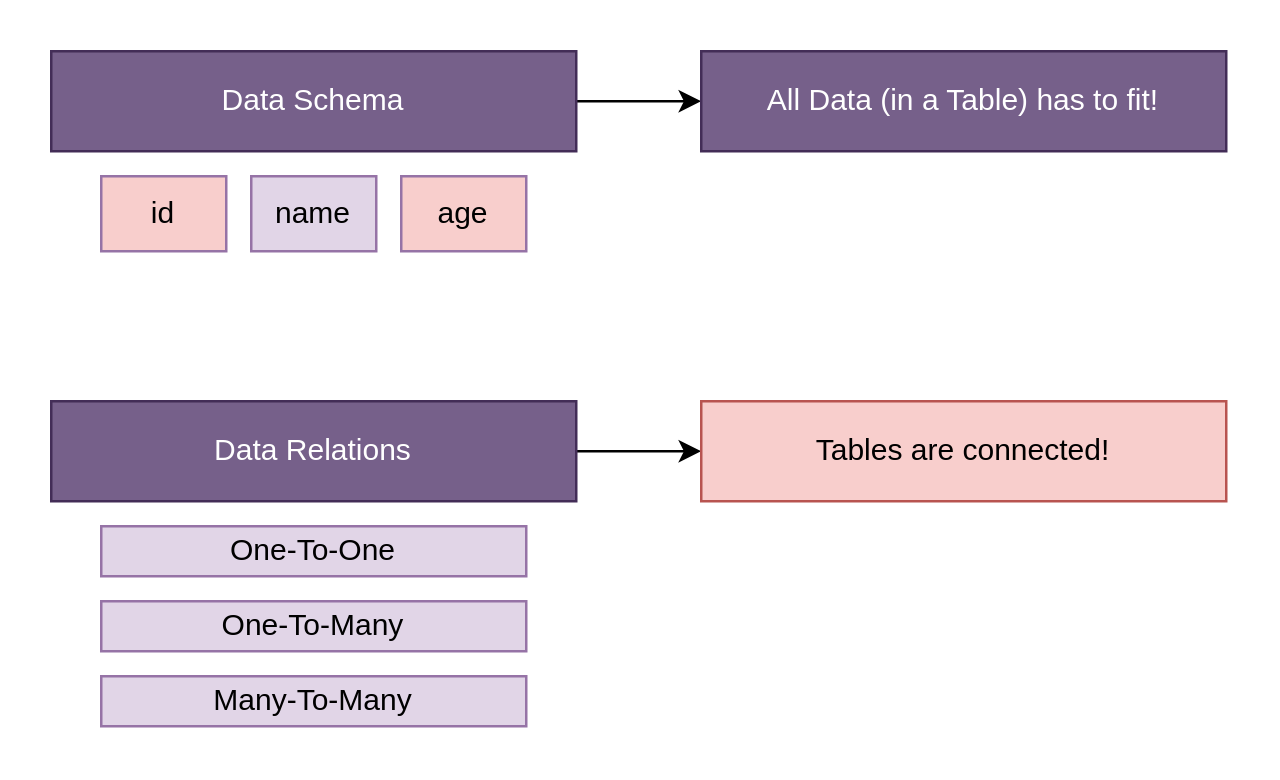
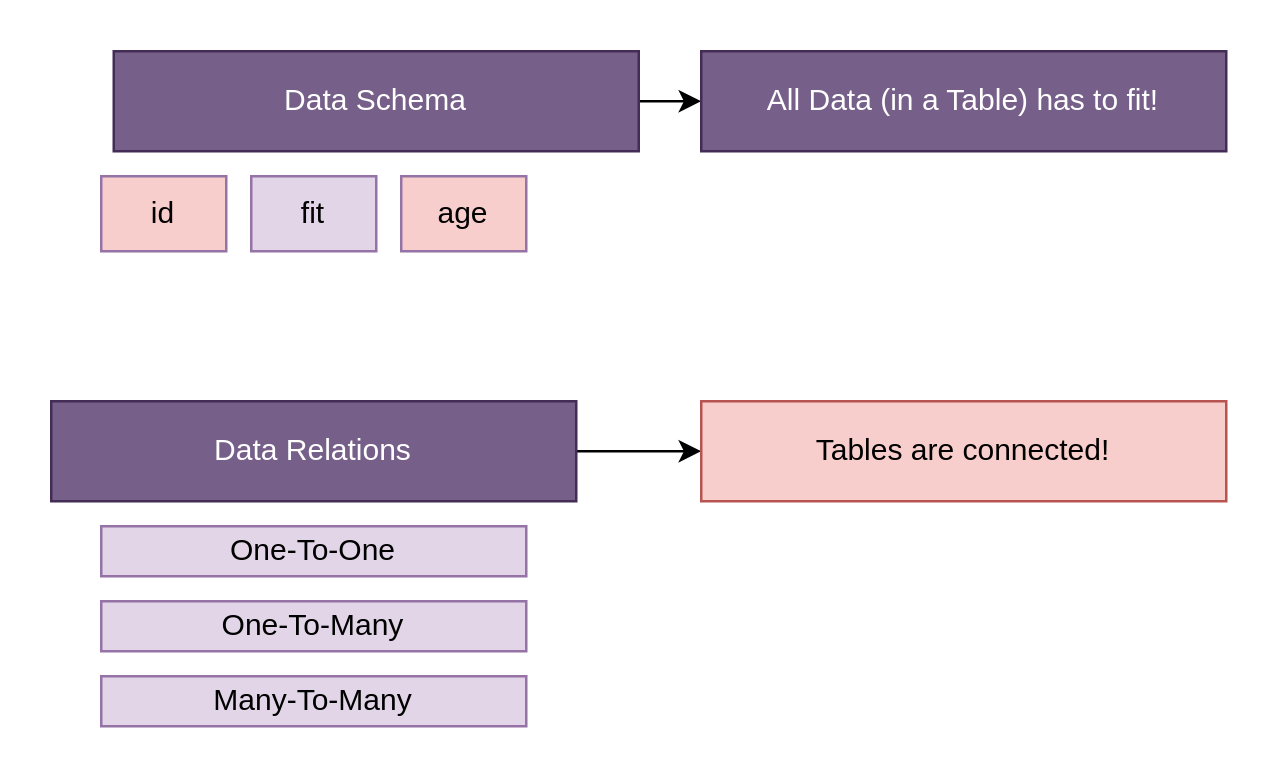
(314, 101) -> (376, 101)
(314, 214) -> (314, 214)
